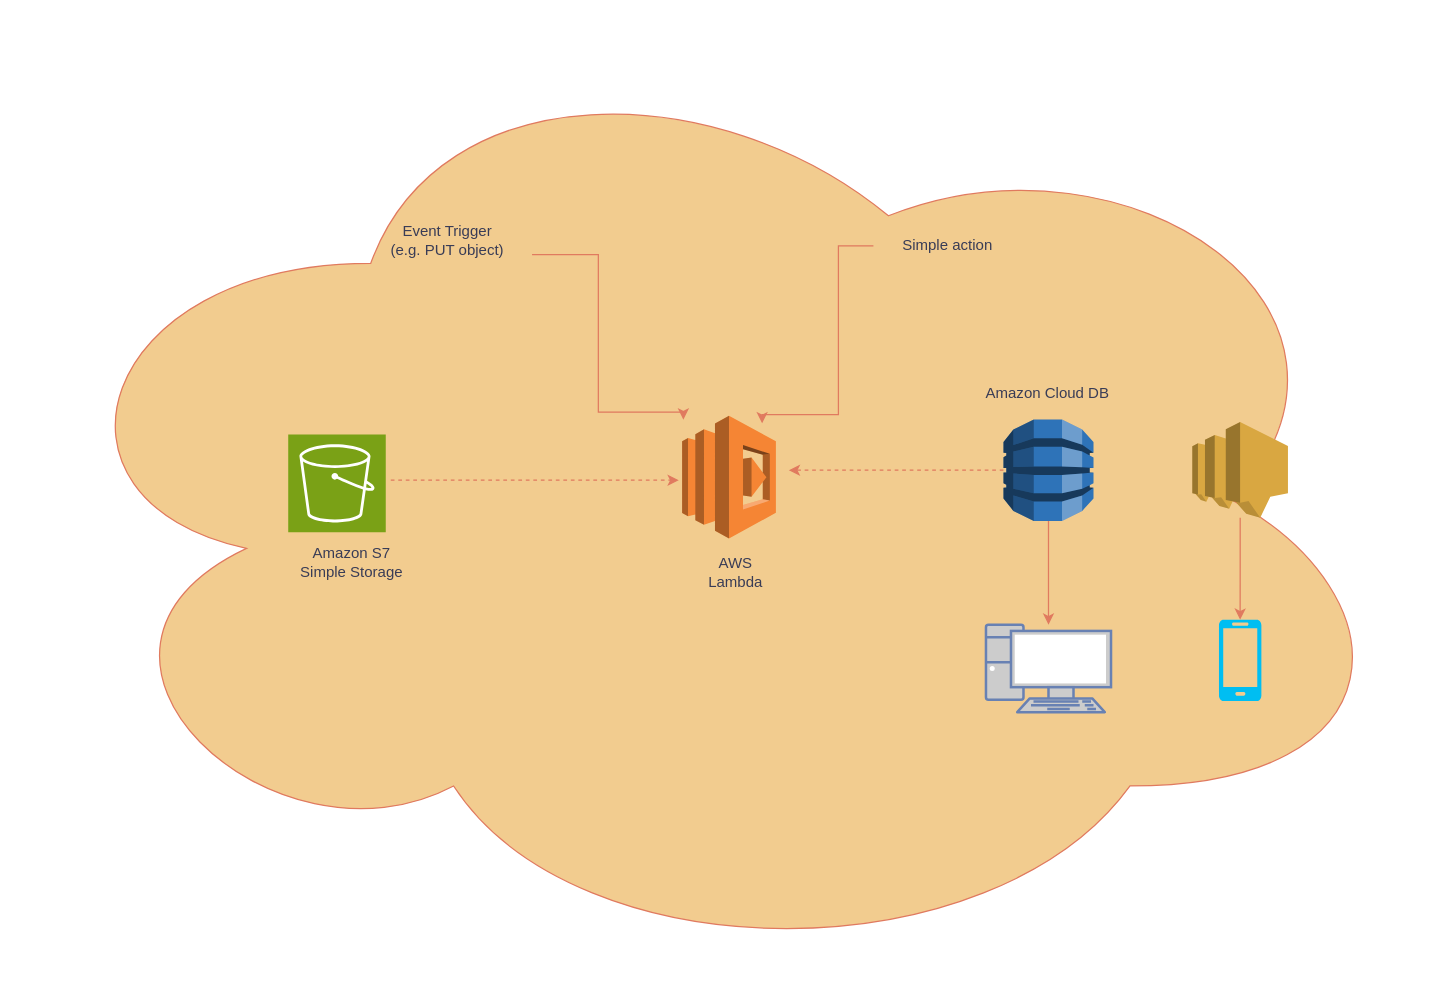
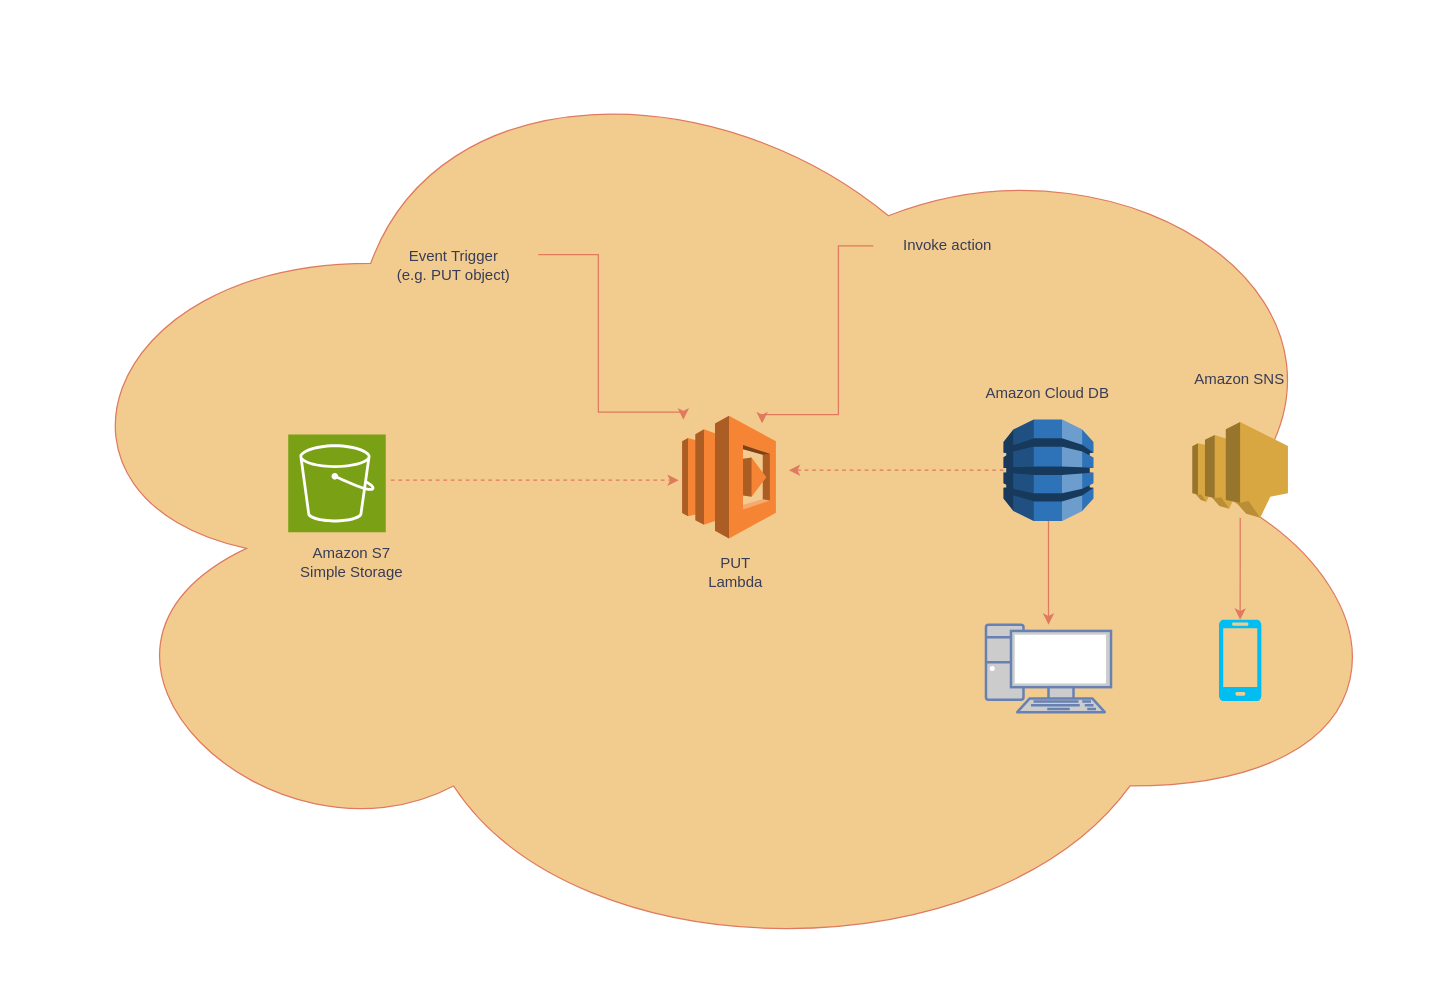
(448, 241) -> (454, 266)
(948, 246) -> (948, 246)
none -> (1240, 379)
(736, 572) -> (736, 572)
